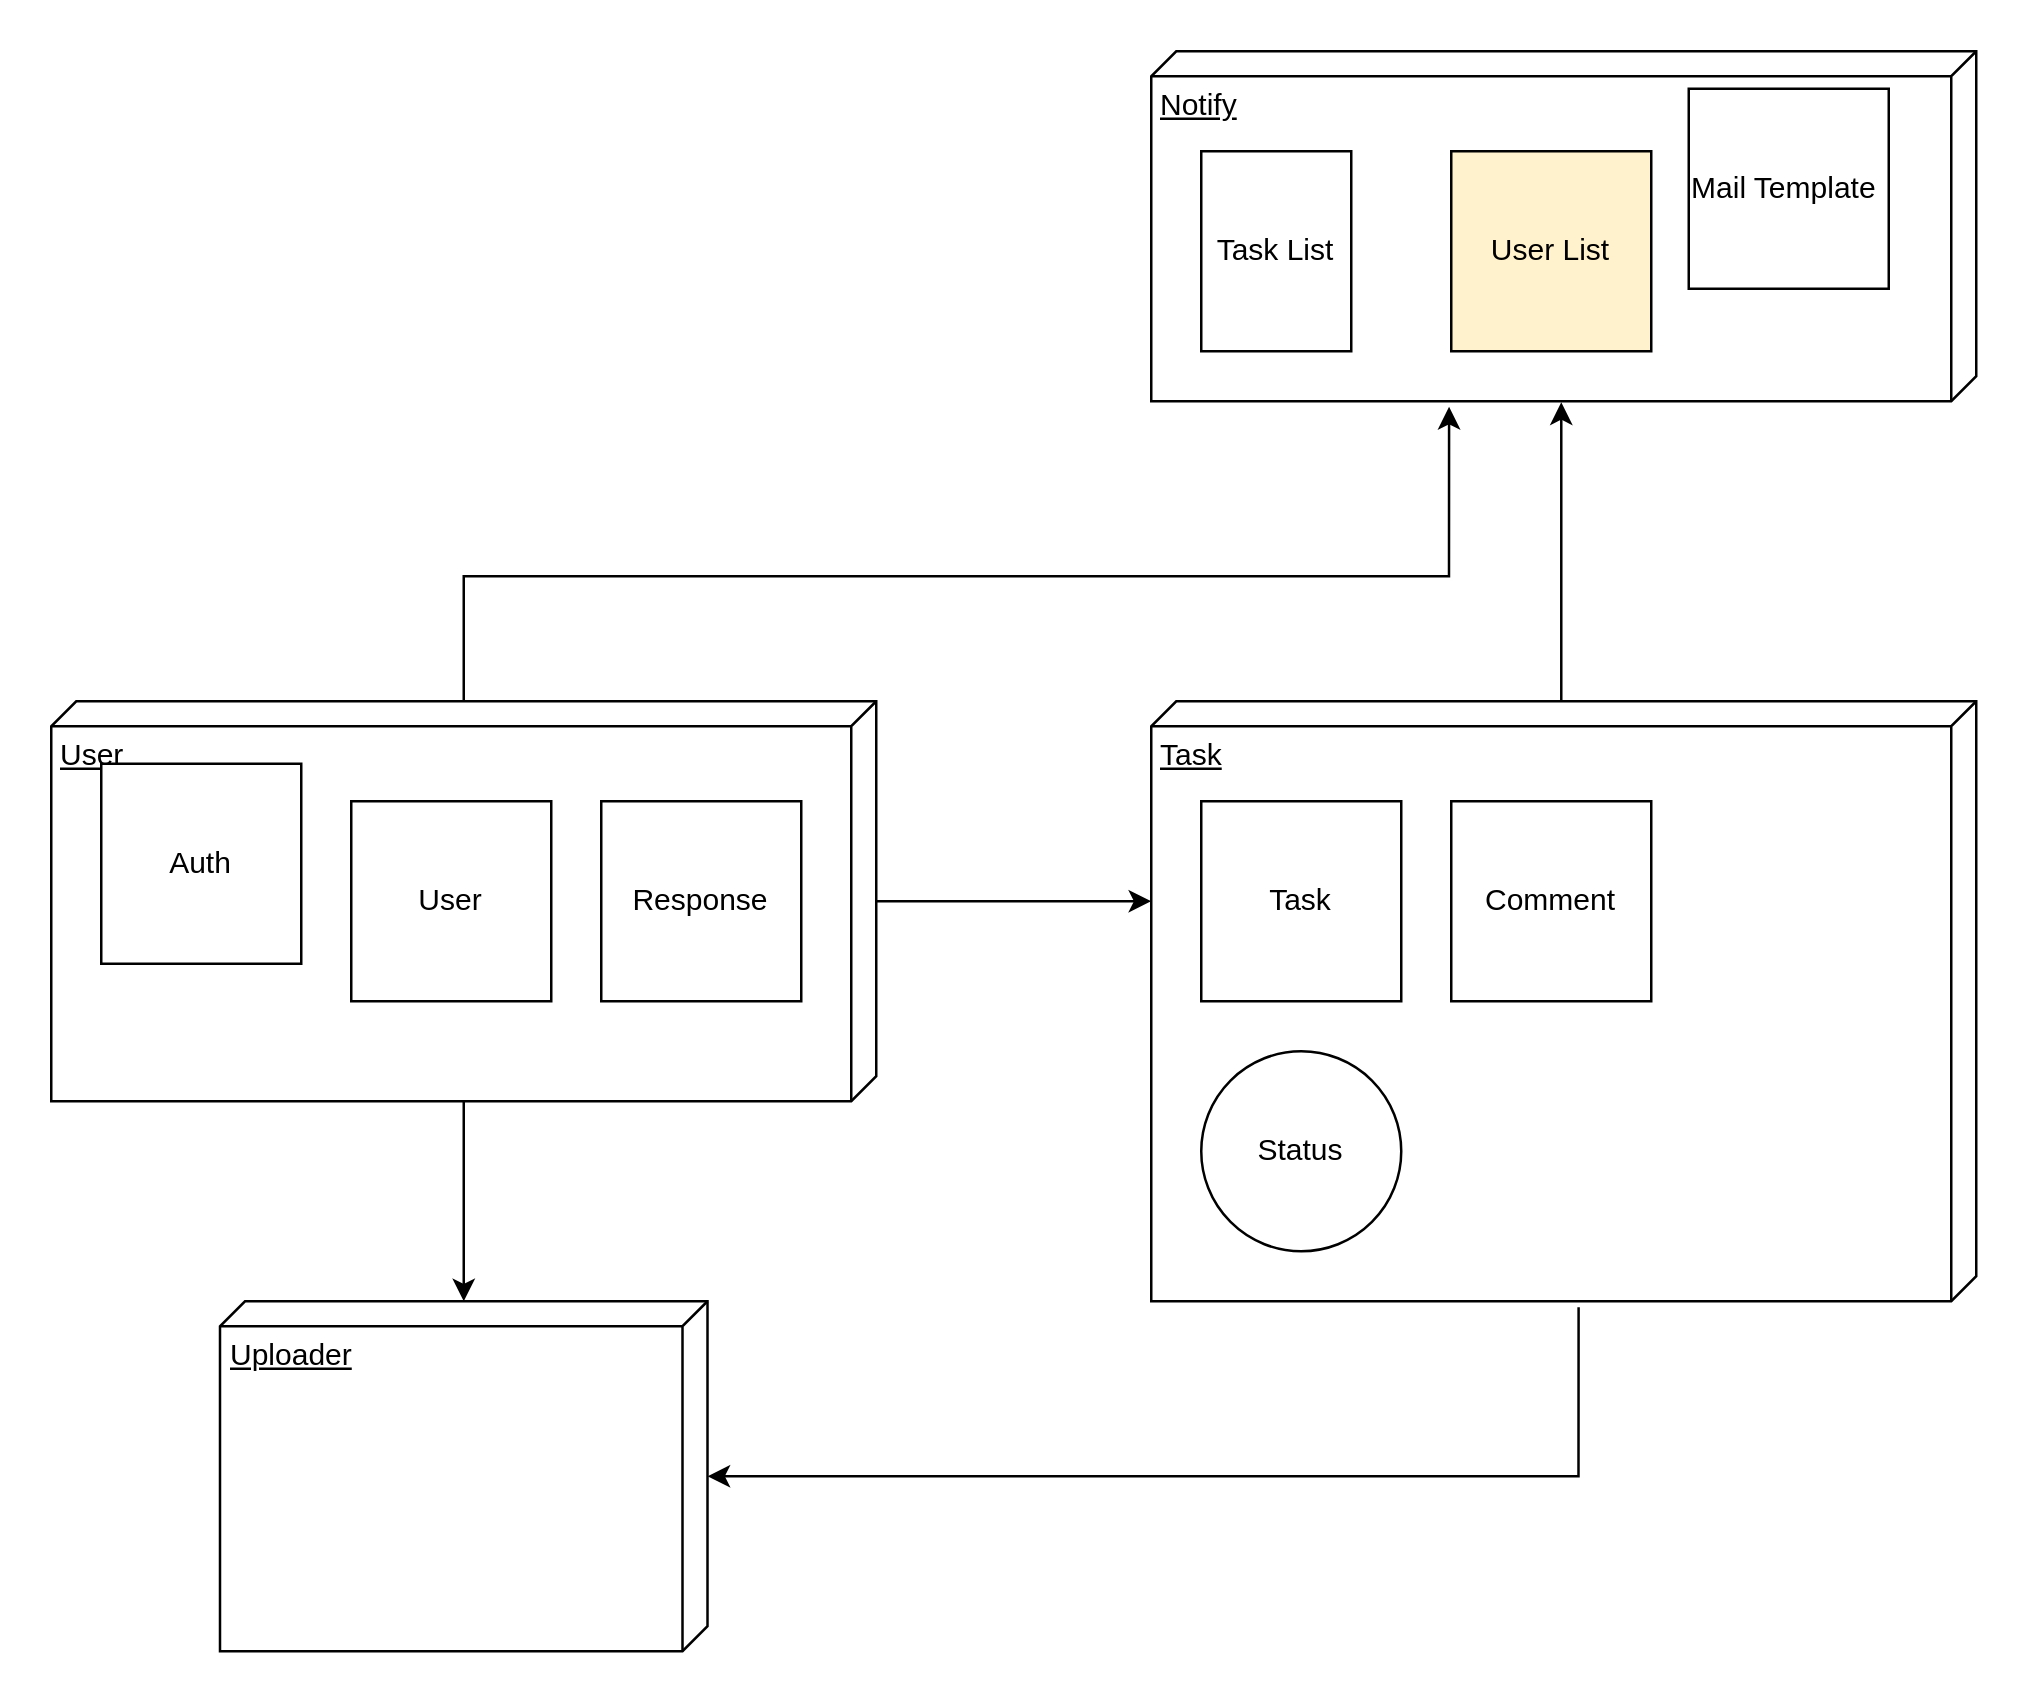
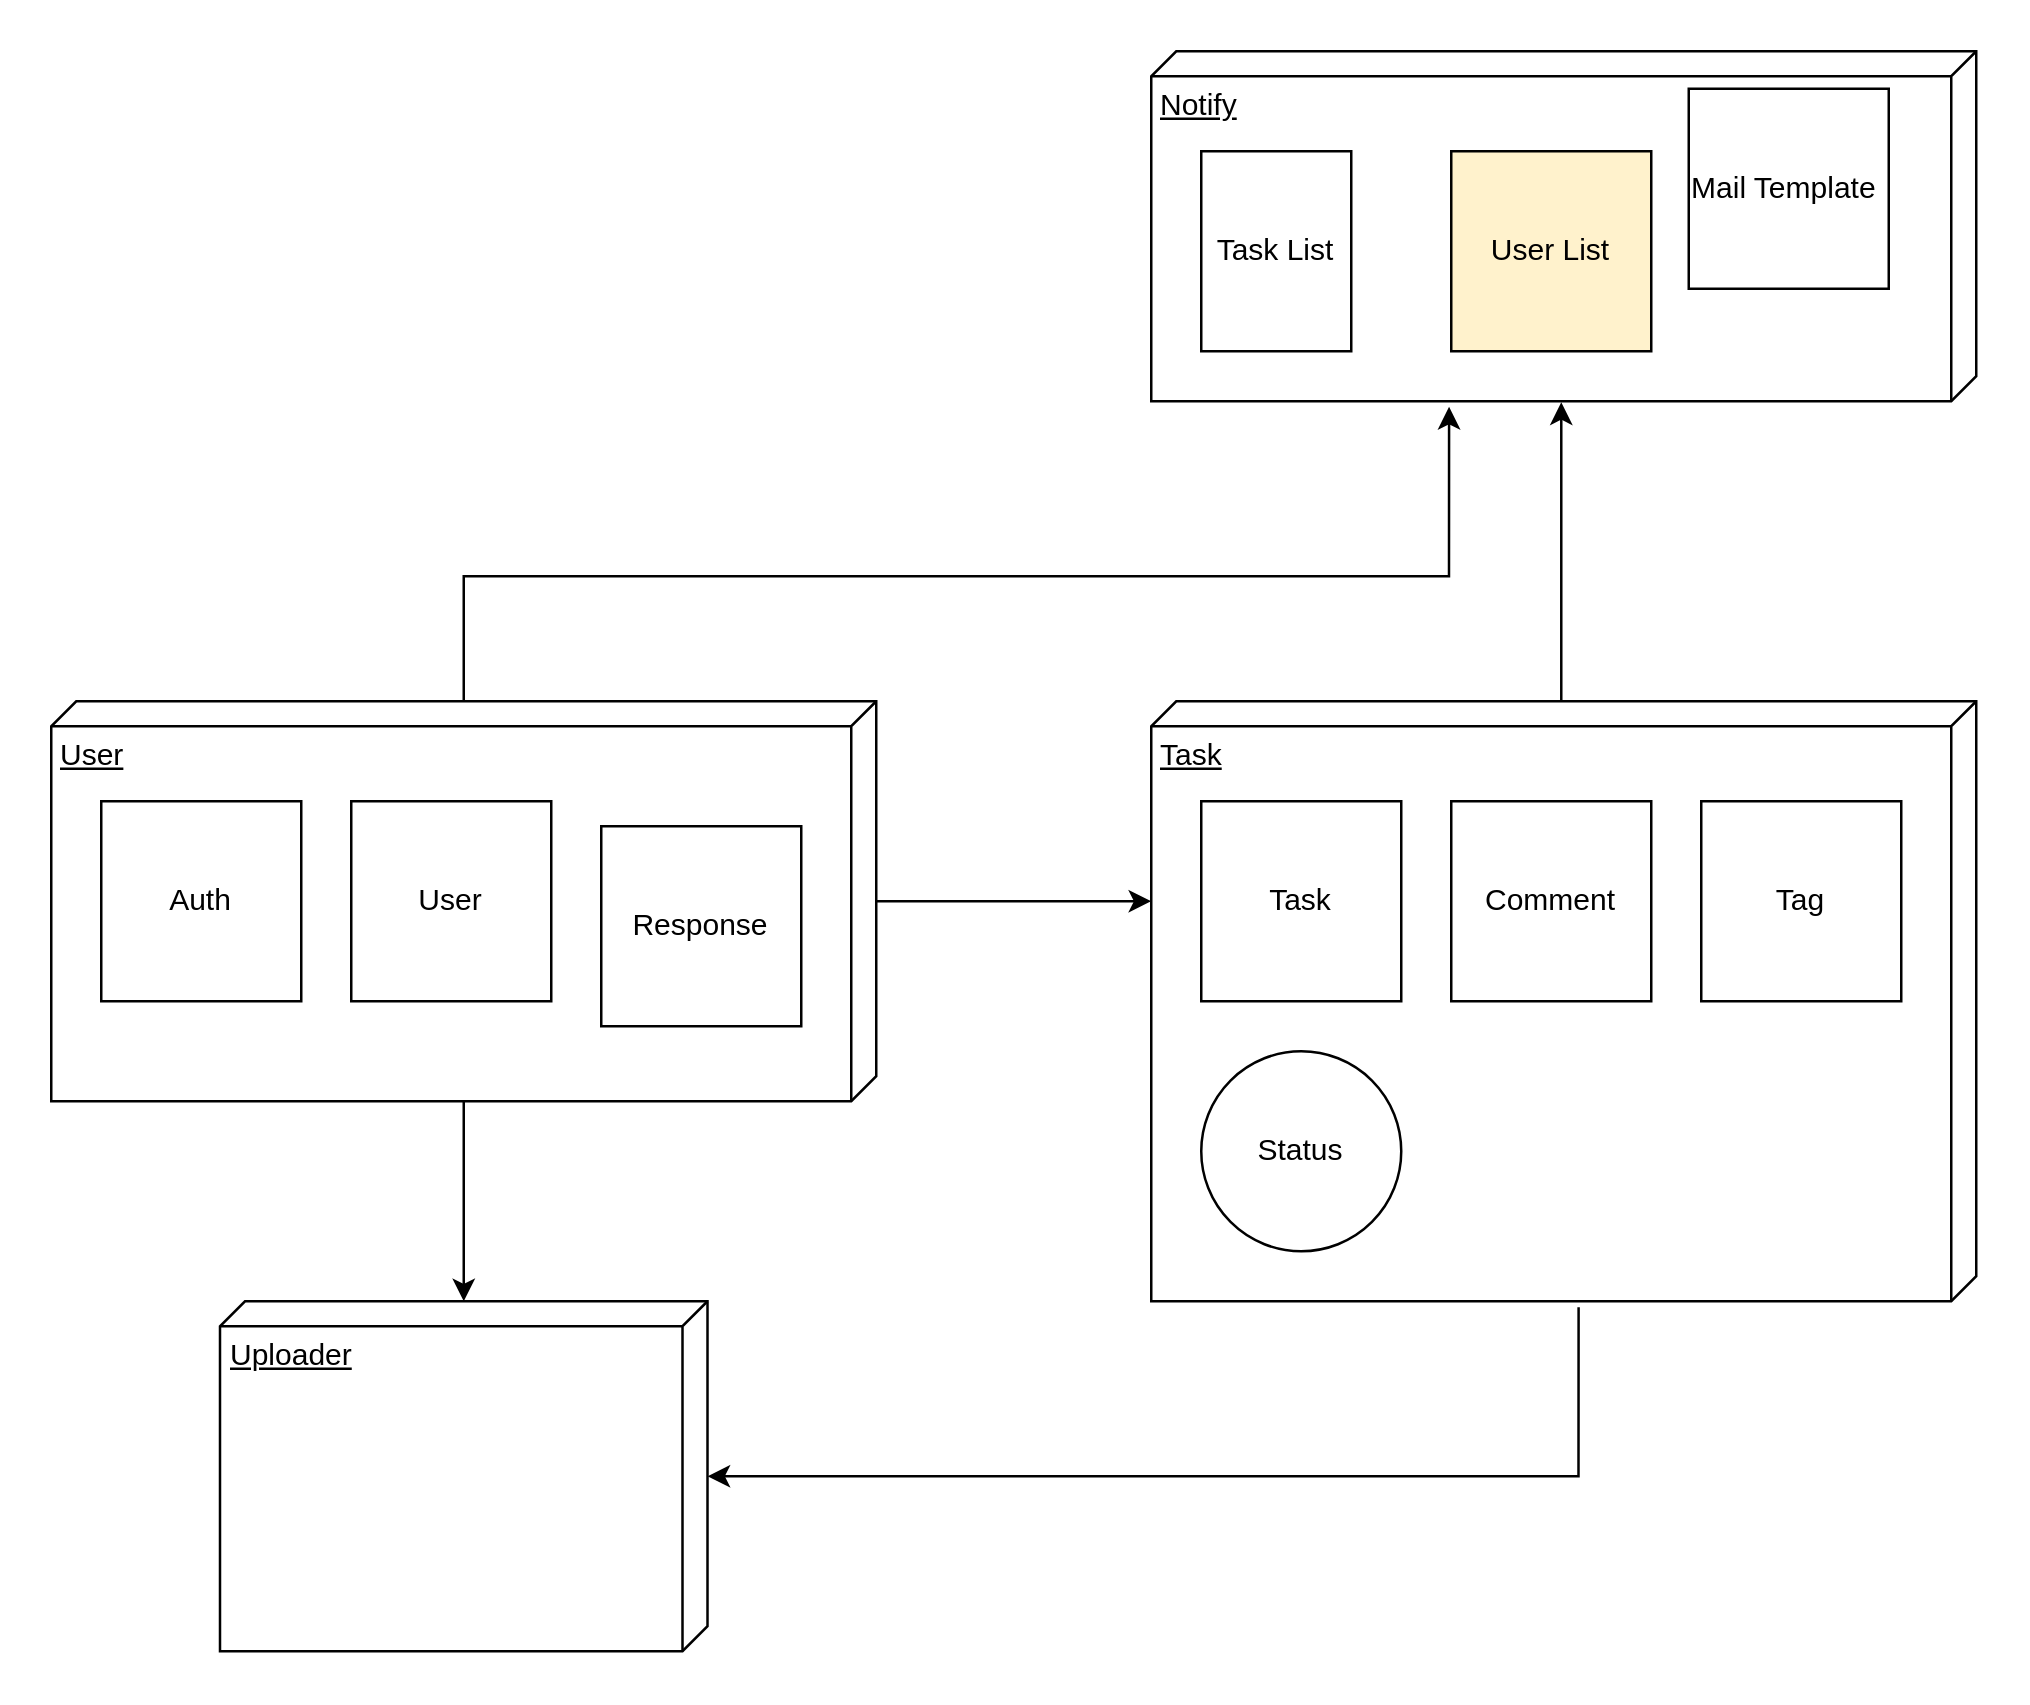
(201, 864) -> (201, 901)
(701, 901) -> (701, 926)
none -> (1801, 901)
